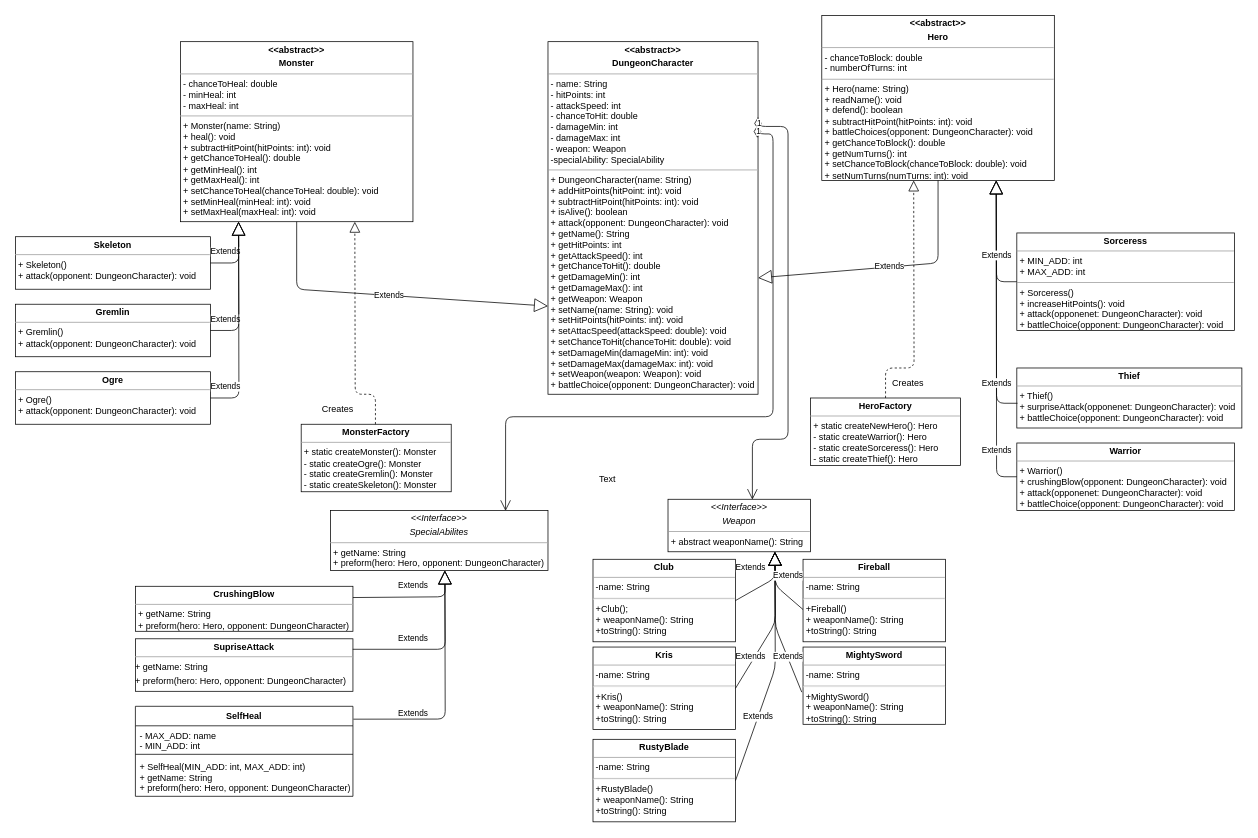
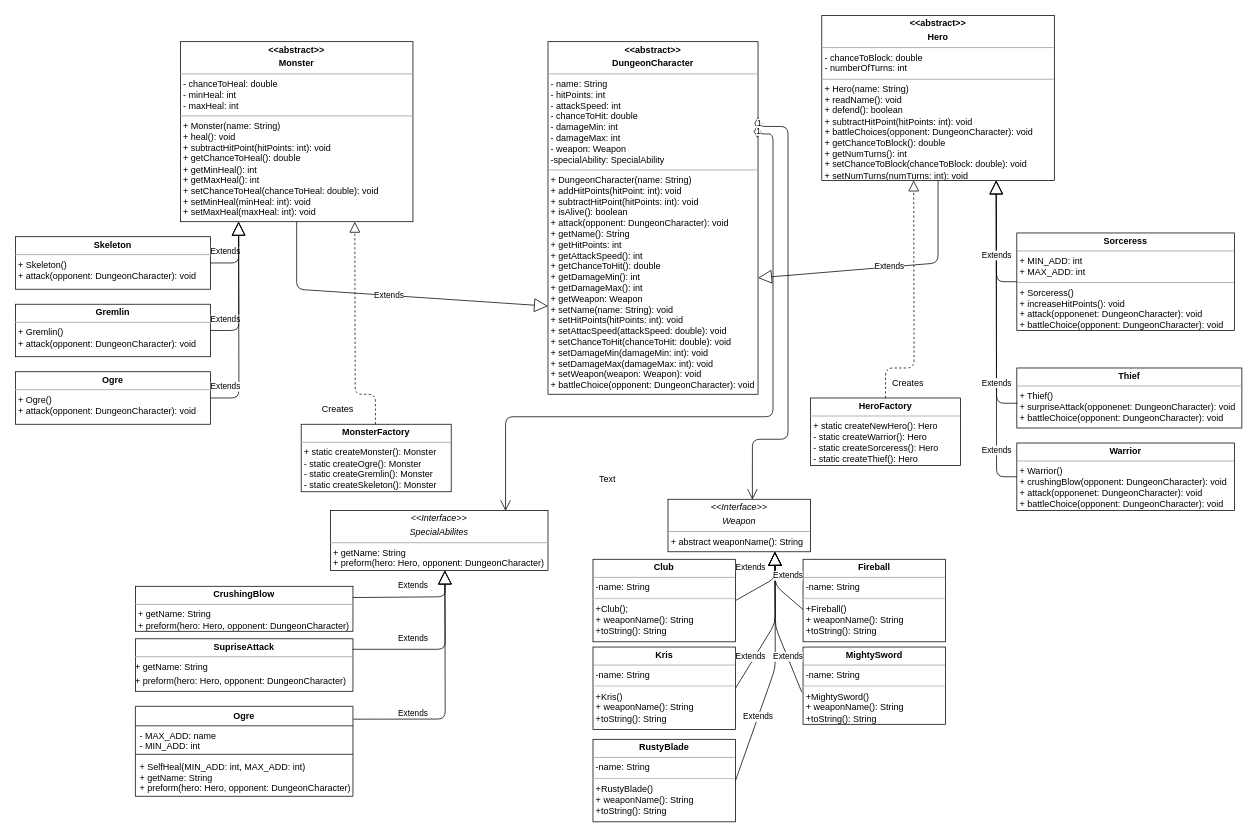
(244, 716) -> (244, 716)
